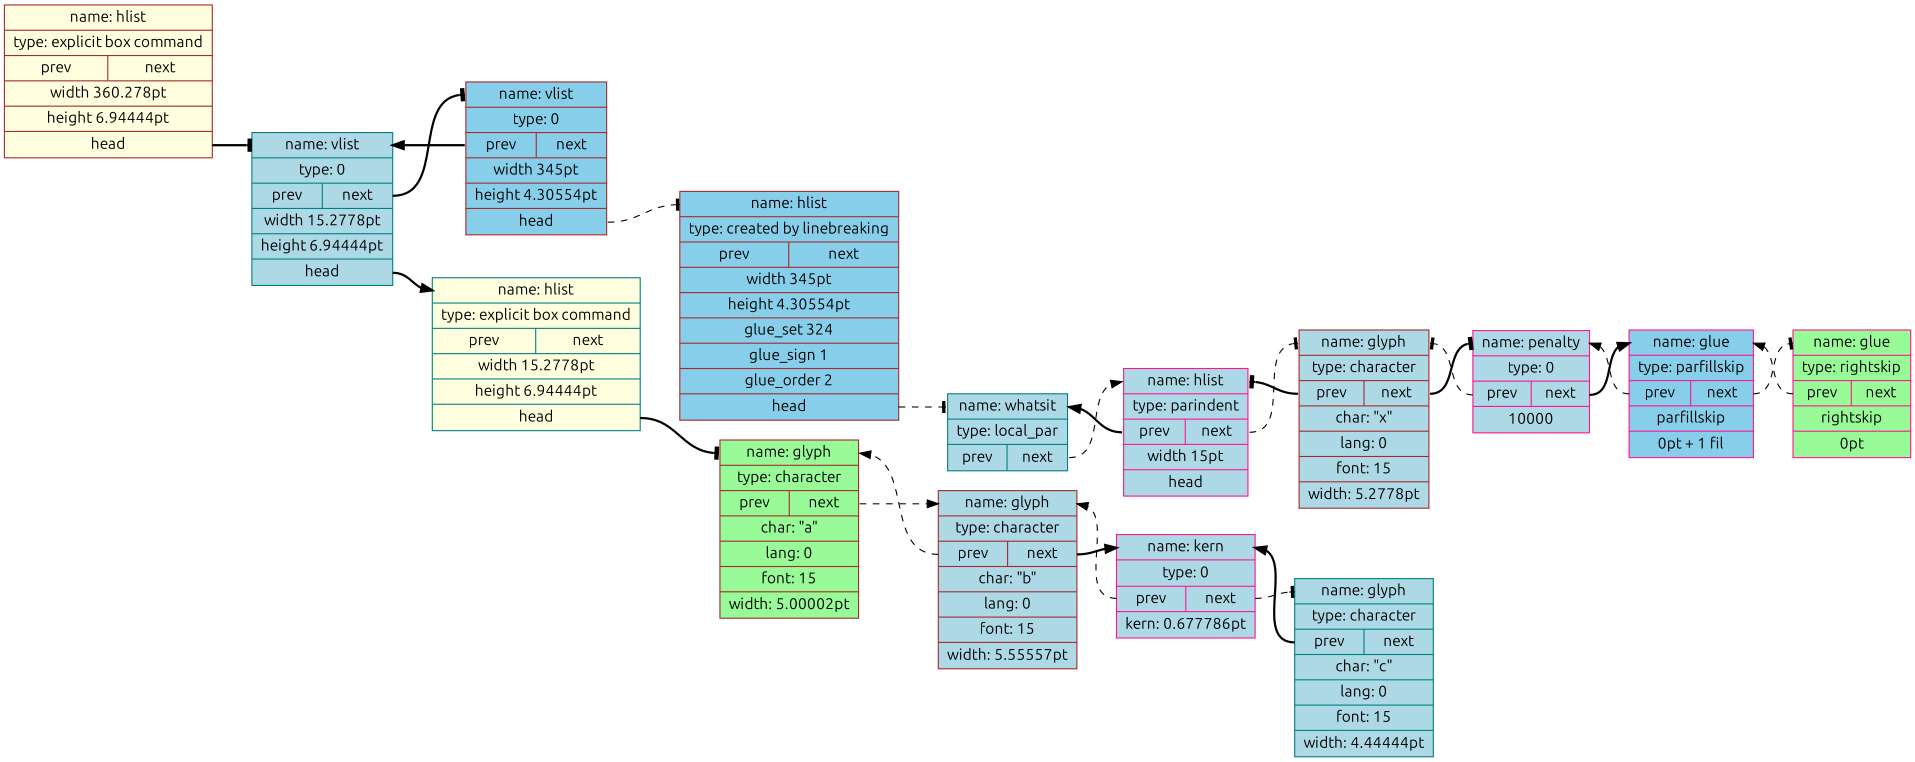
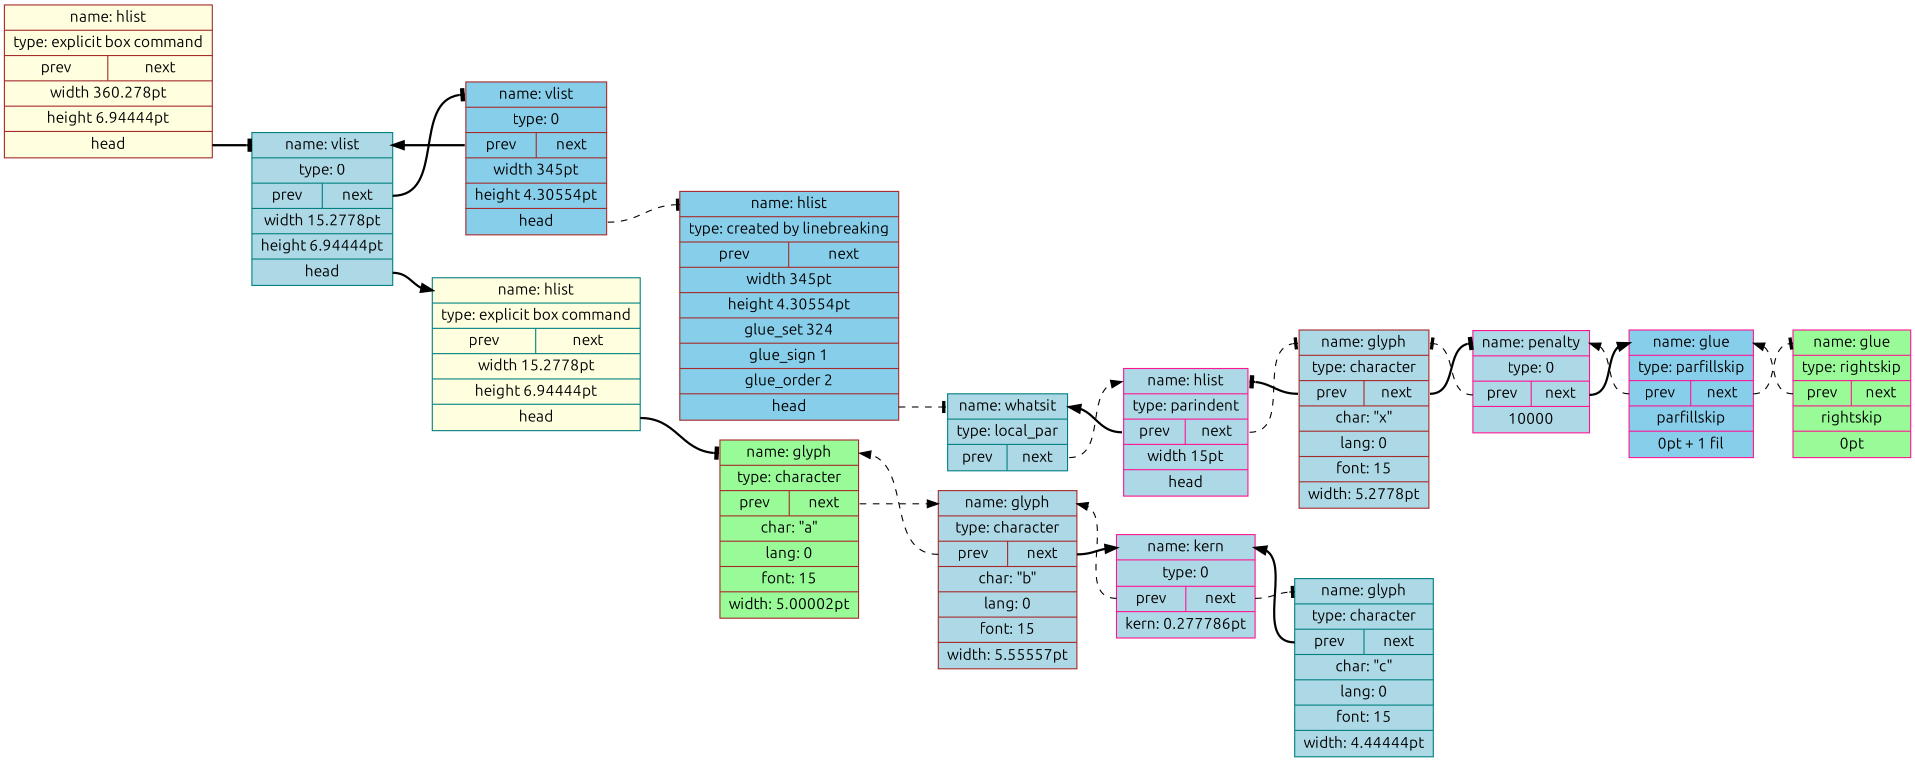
(1186, 624) -> (1186, 624)
